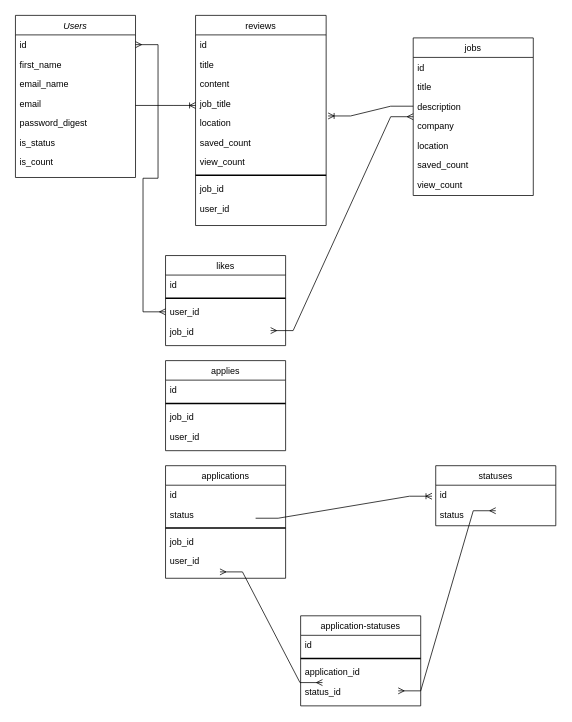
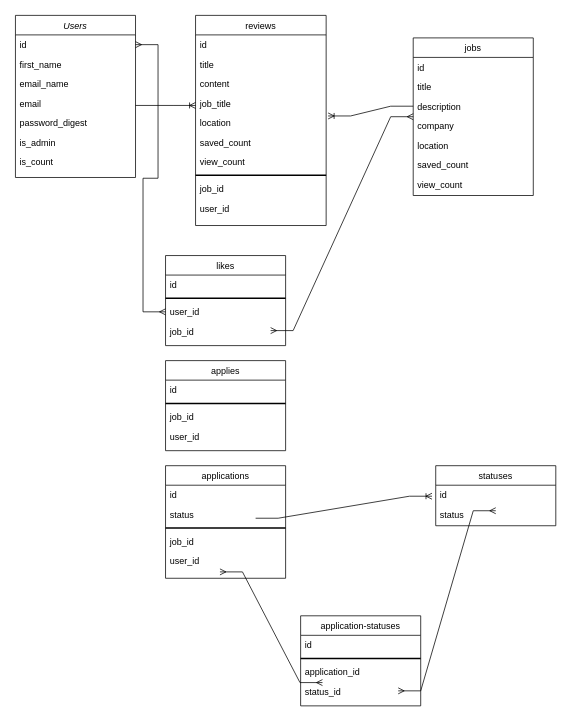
(41, 143) -> (37, 143)
